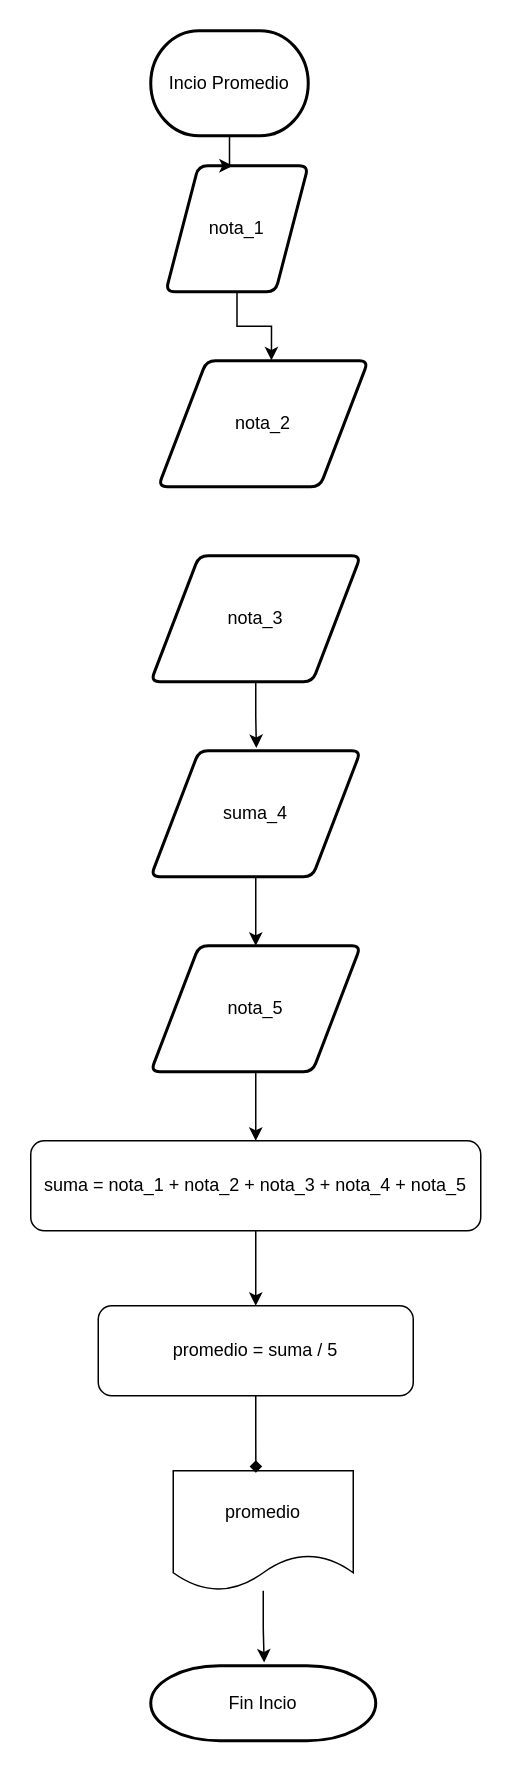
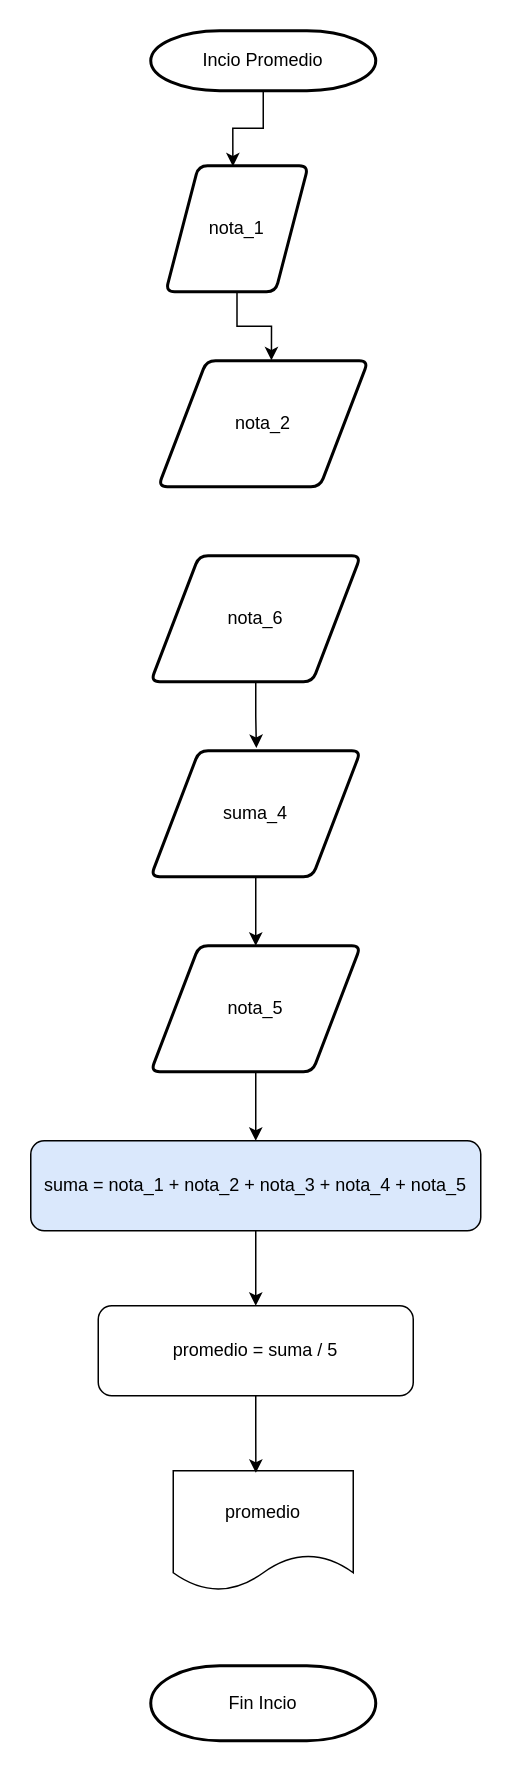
(230, 83) -> (263, 61)
(256, 619) -> (256, 619)
(256, 1186) -> (256, 1186)
(256, 1460) -> (256, 1461)
(263, 1621) -> none
